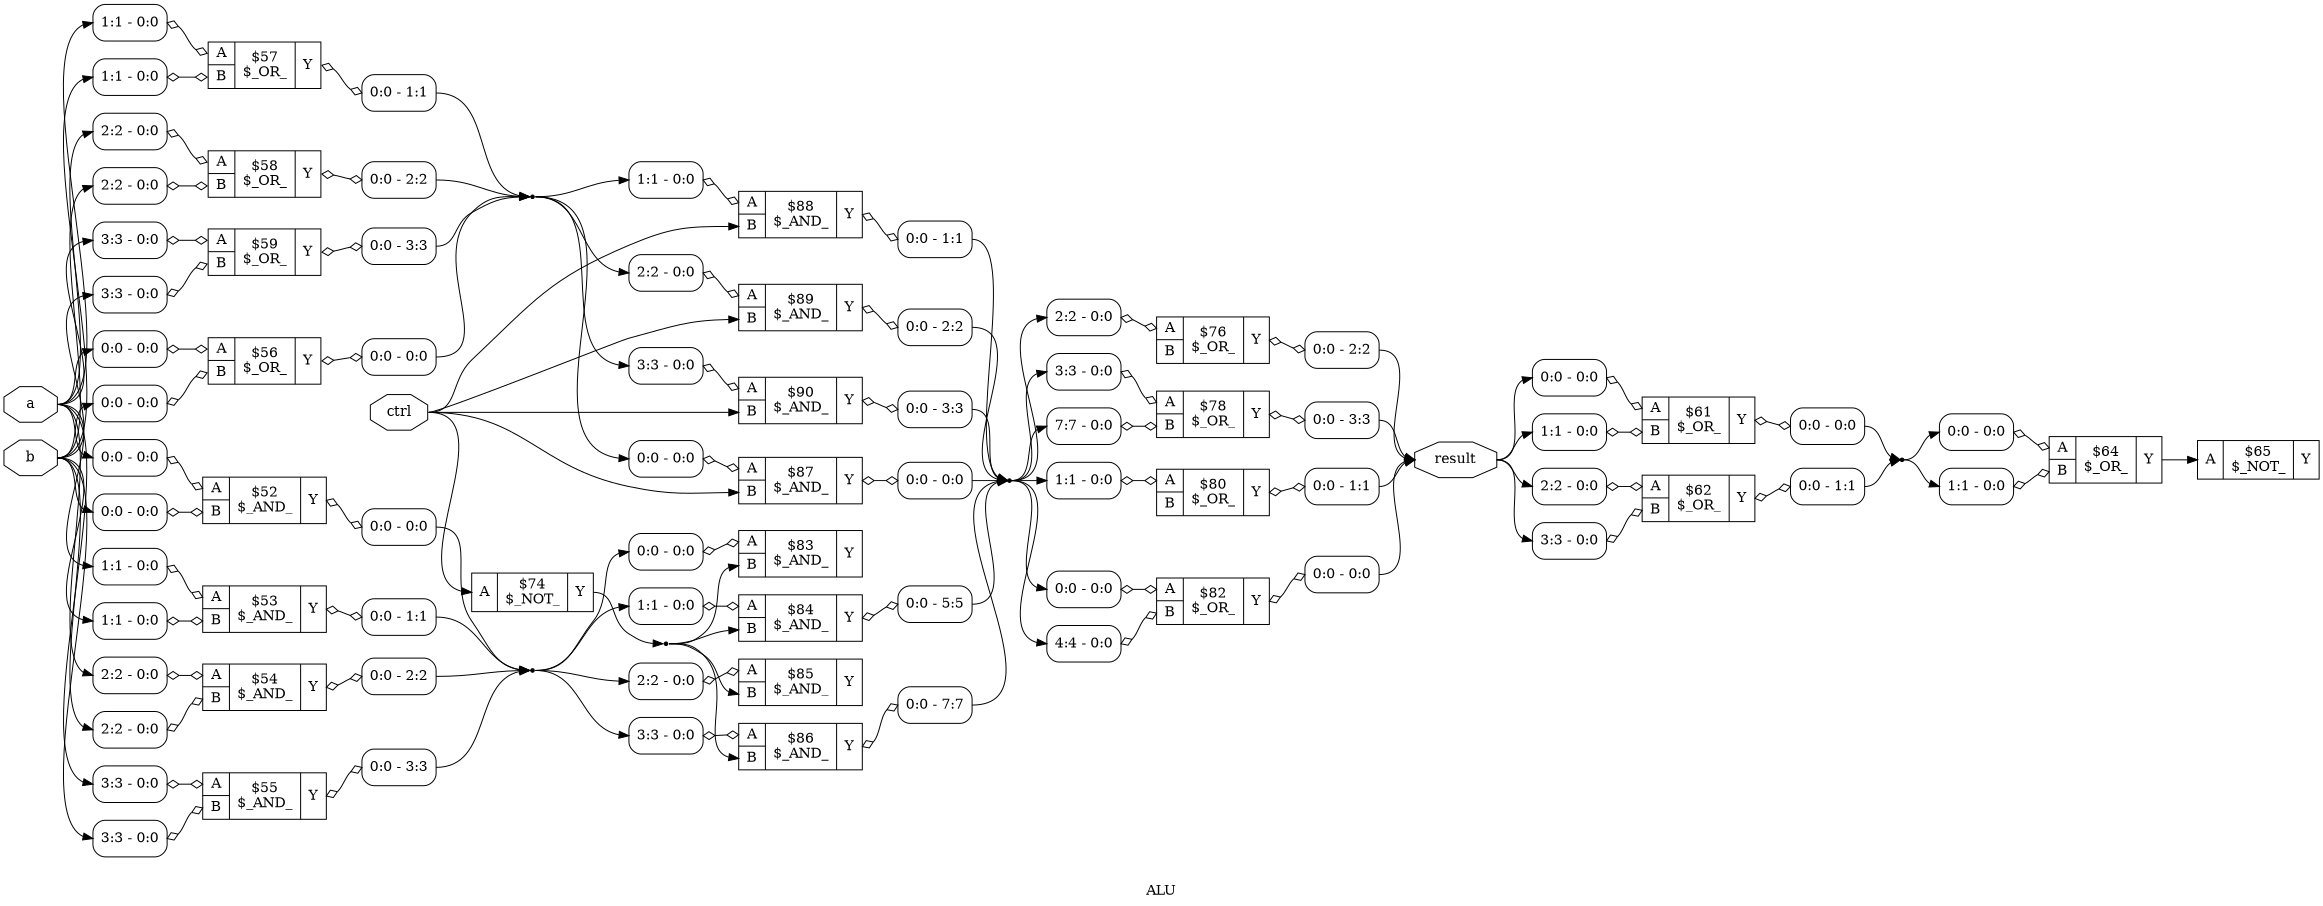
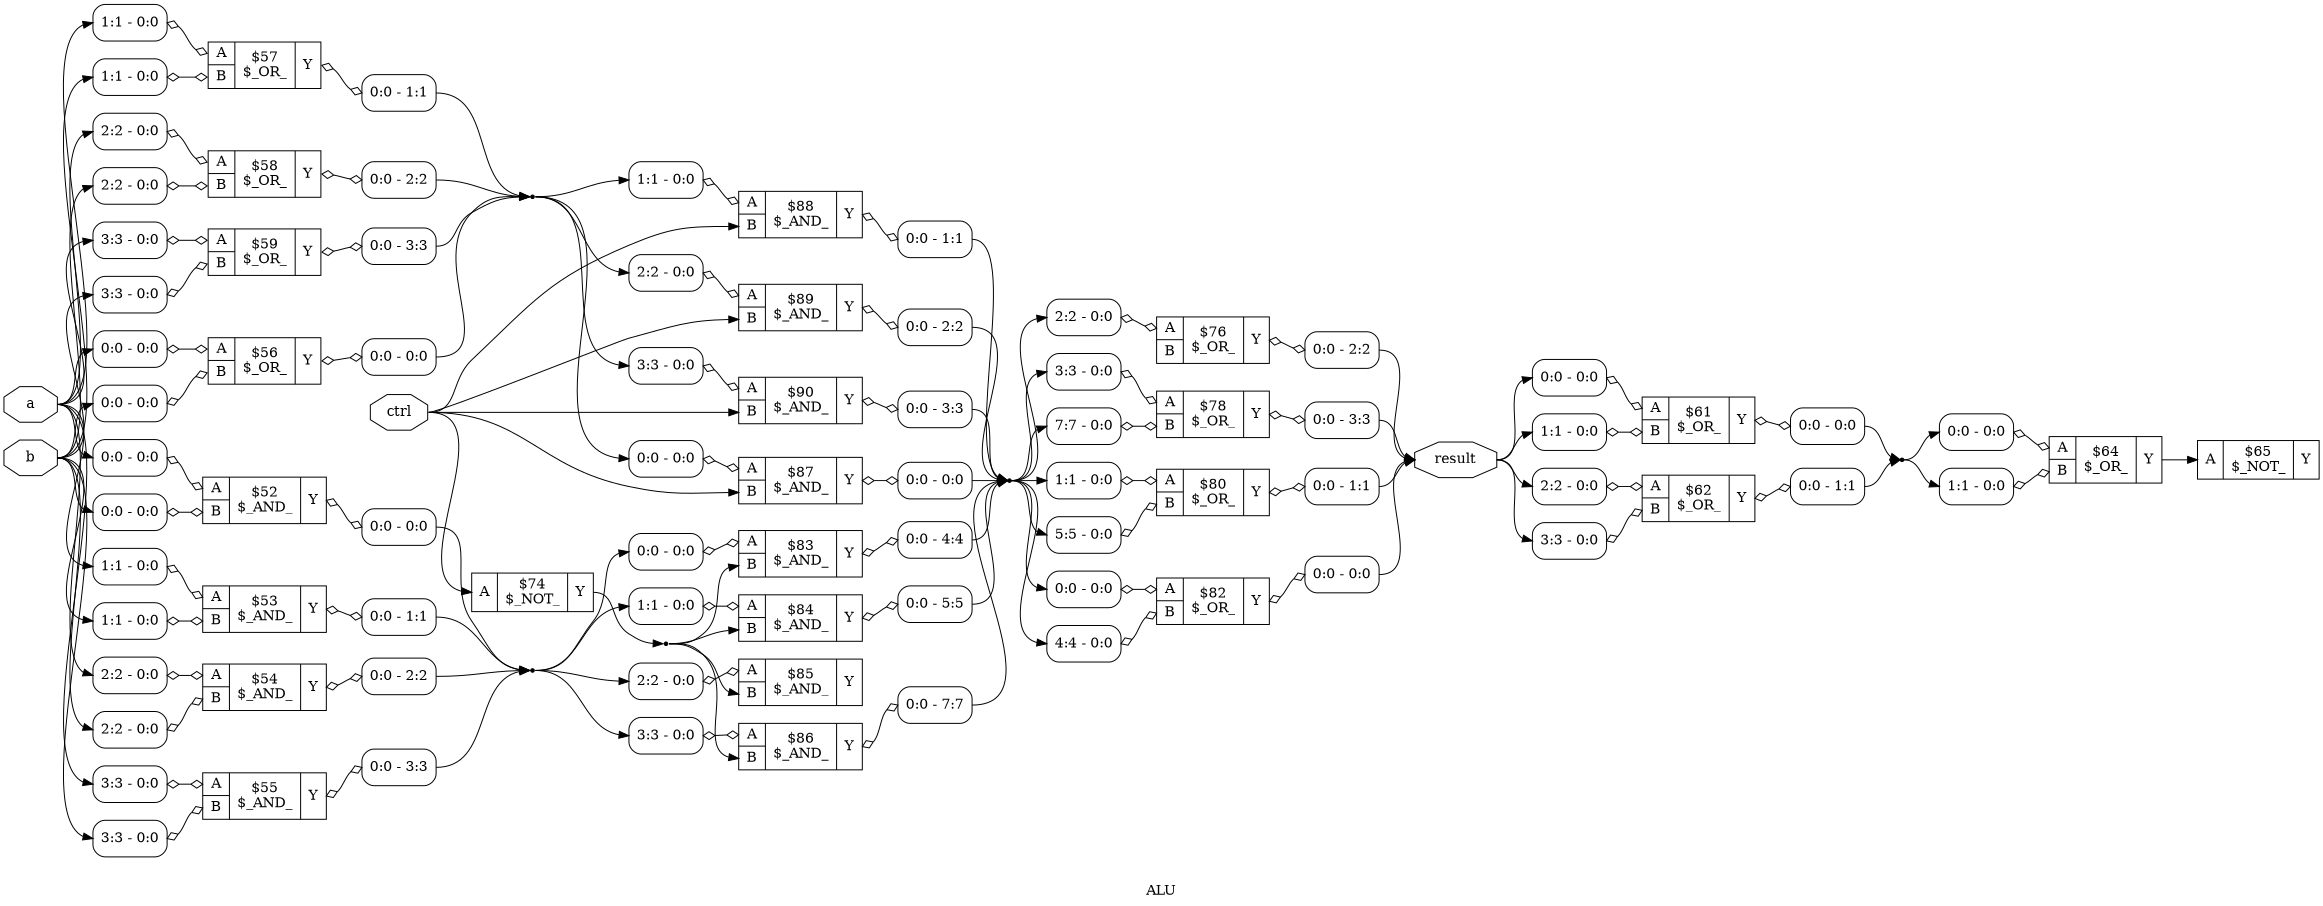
none -> (1084, 535)
none -> (935, 540)
